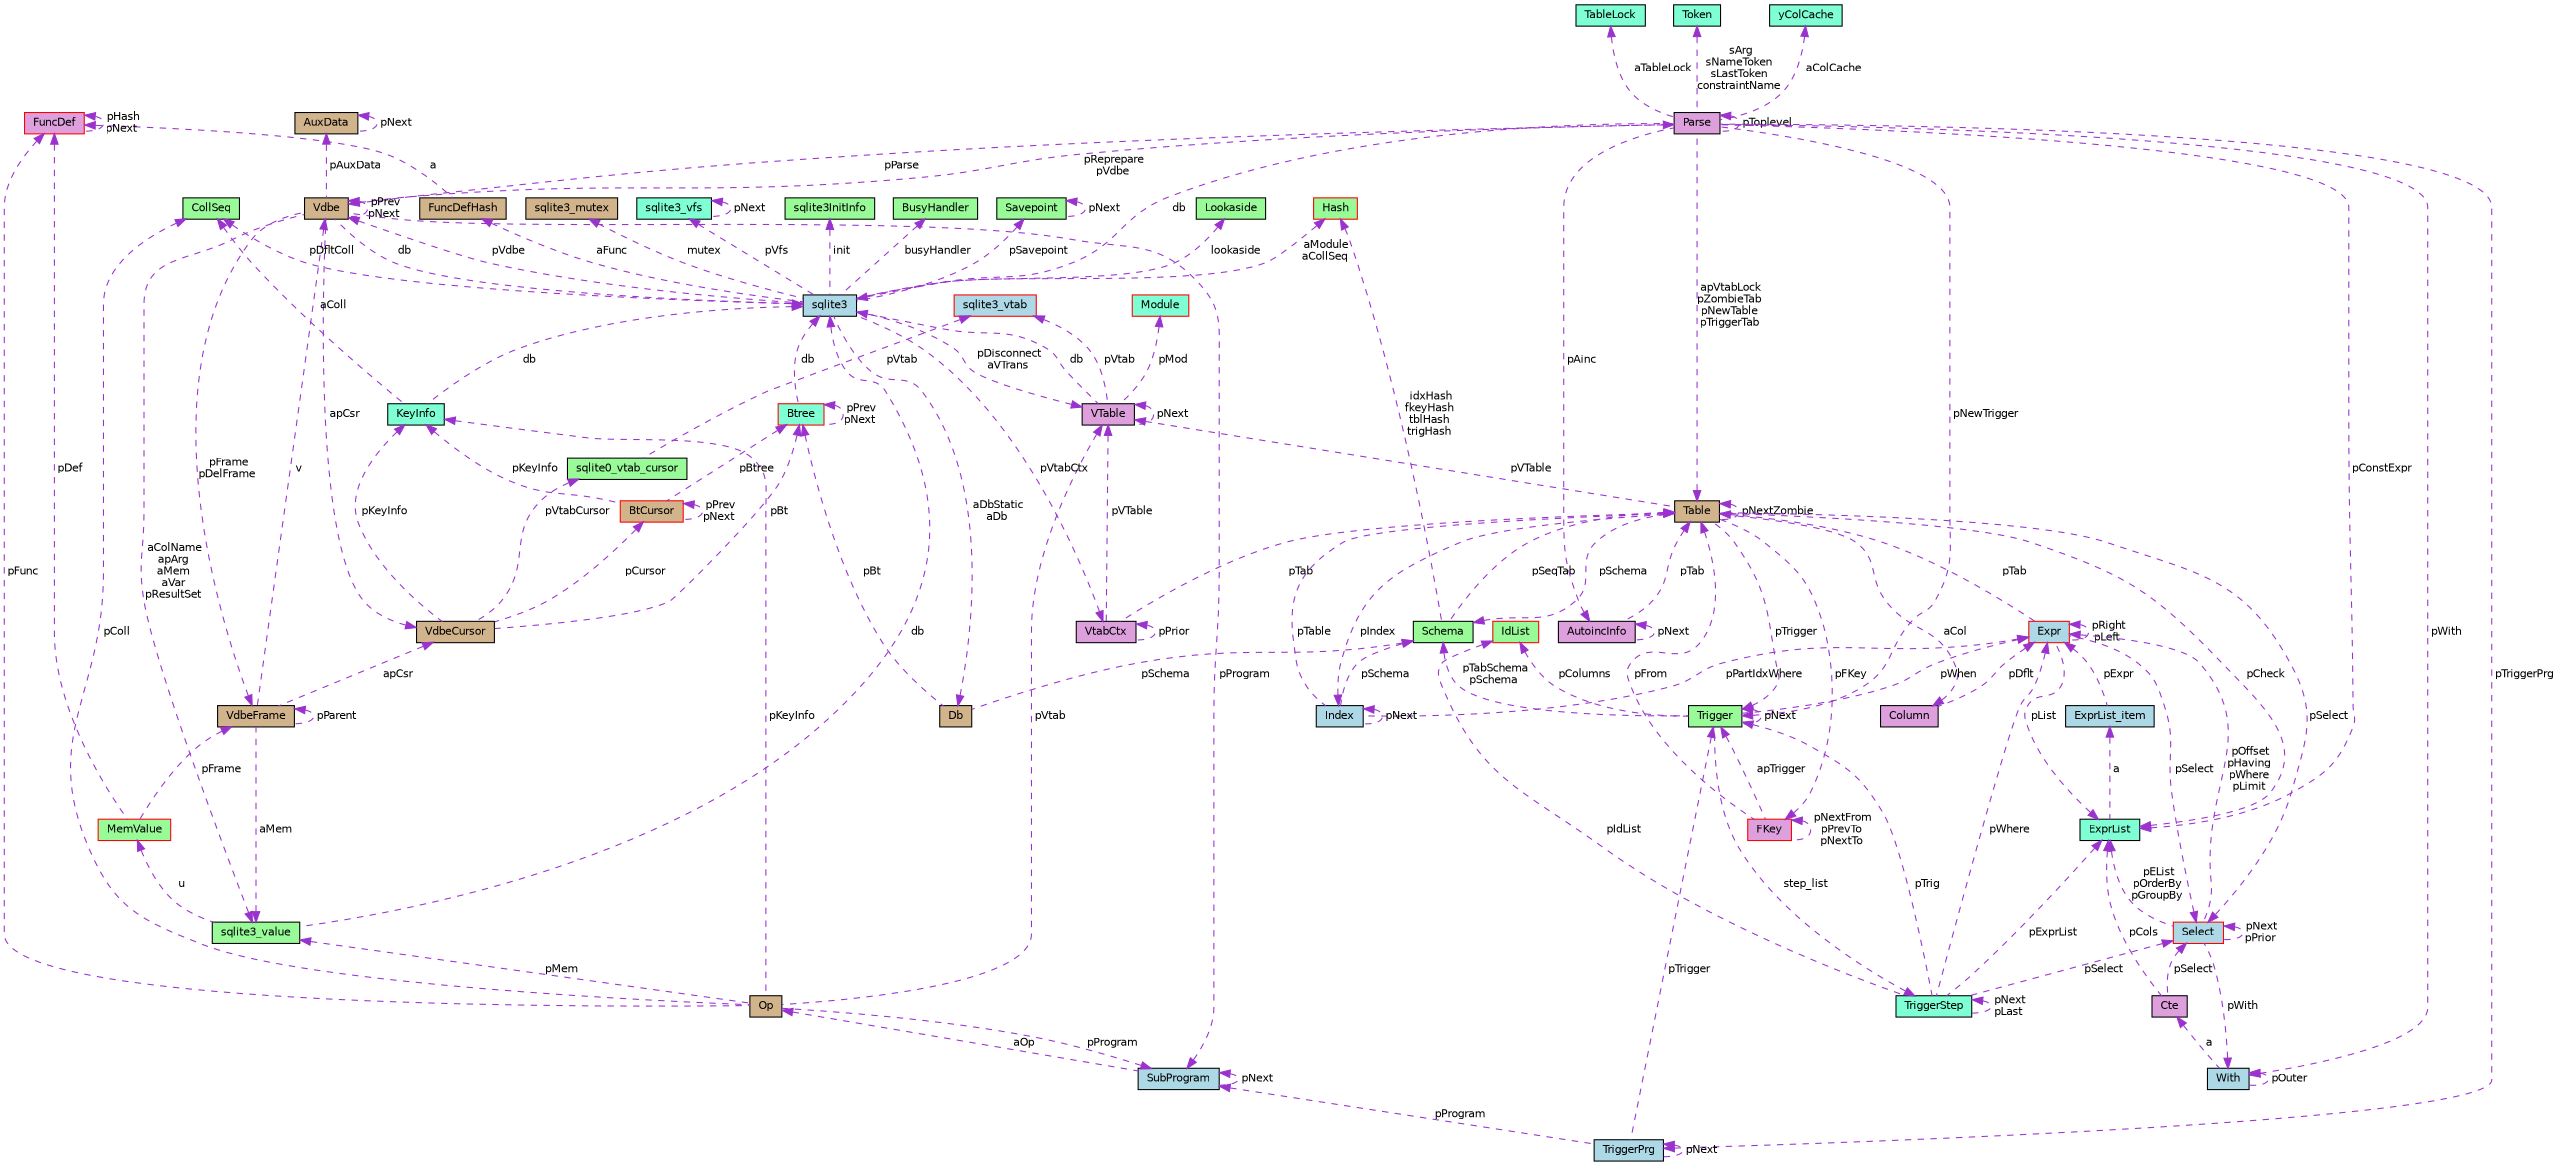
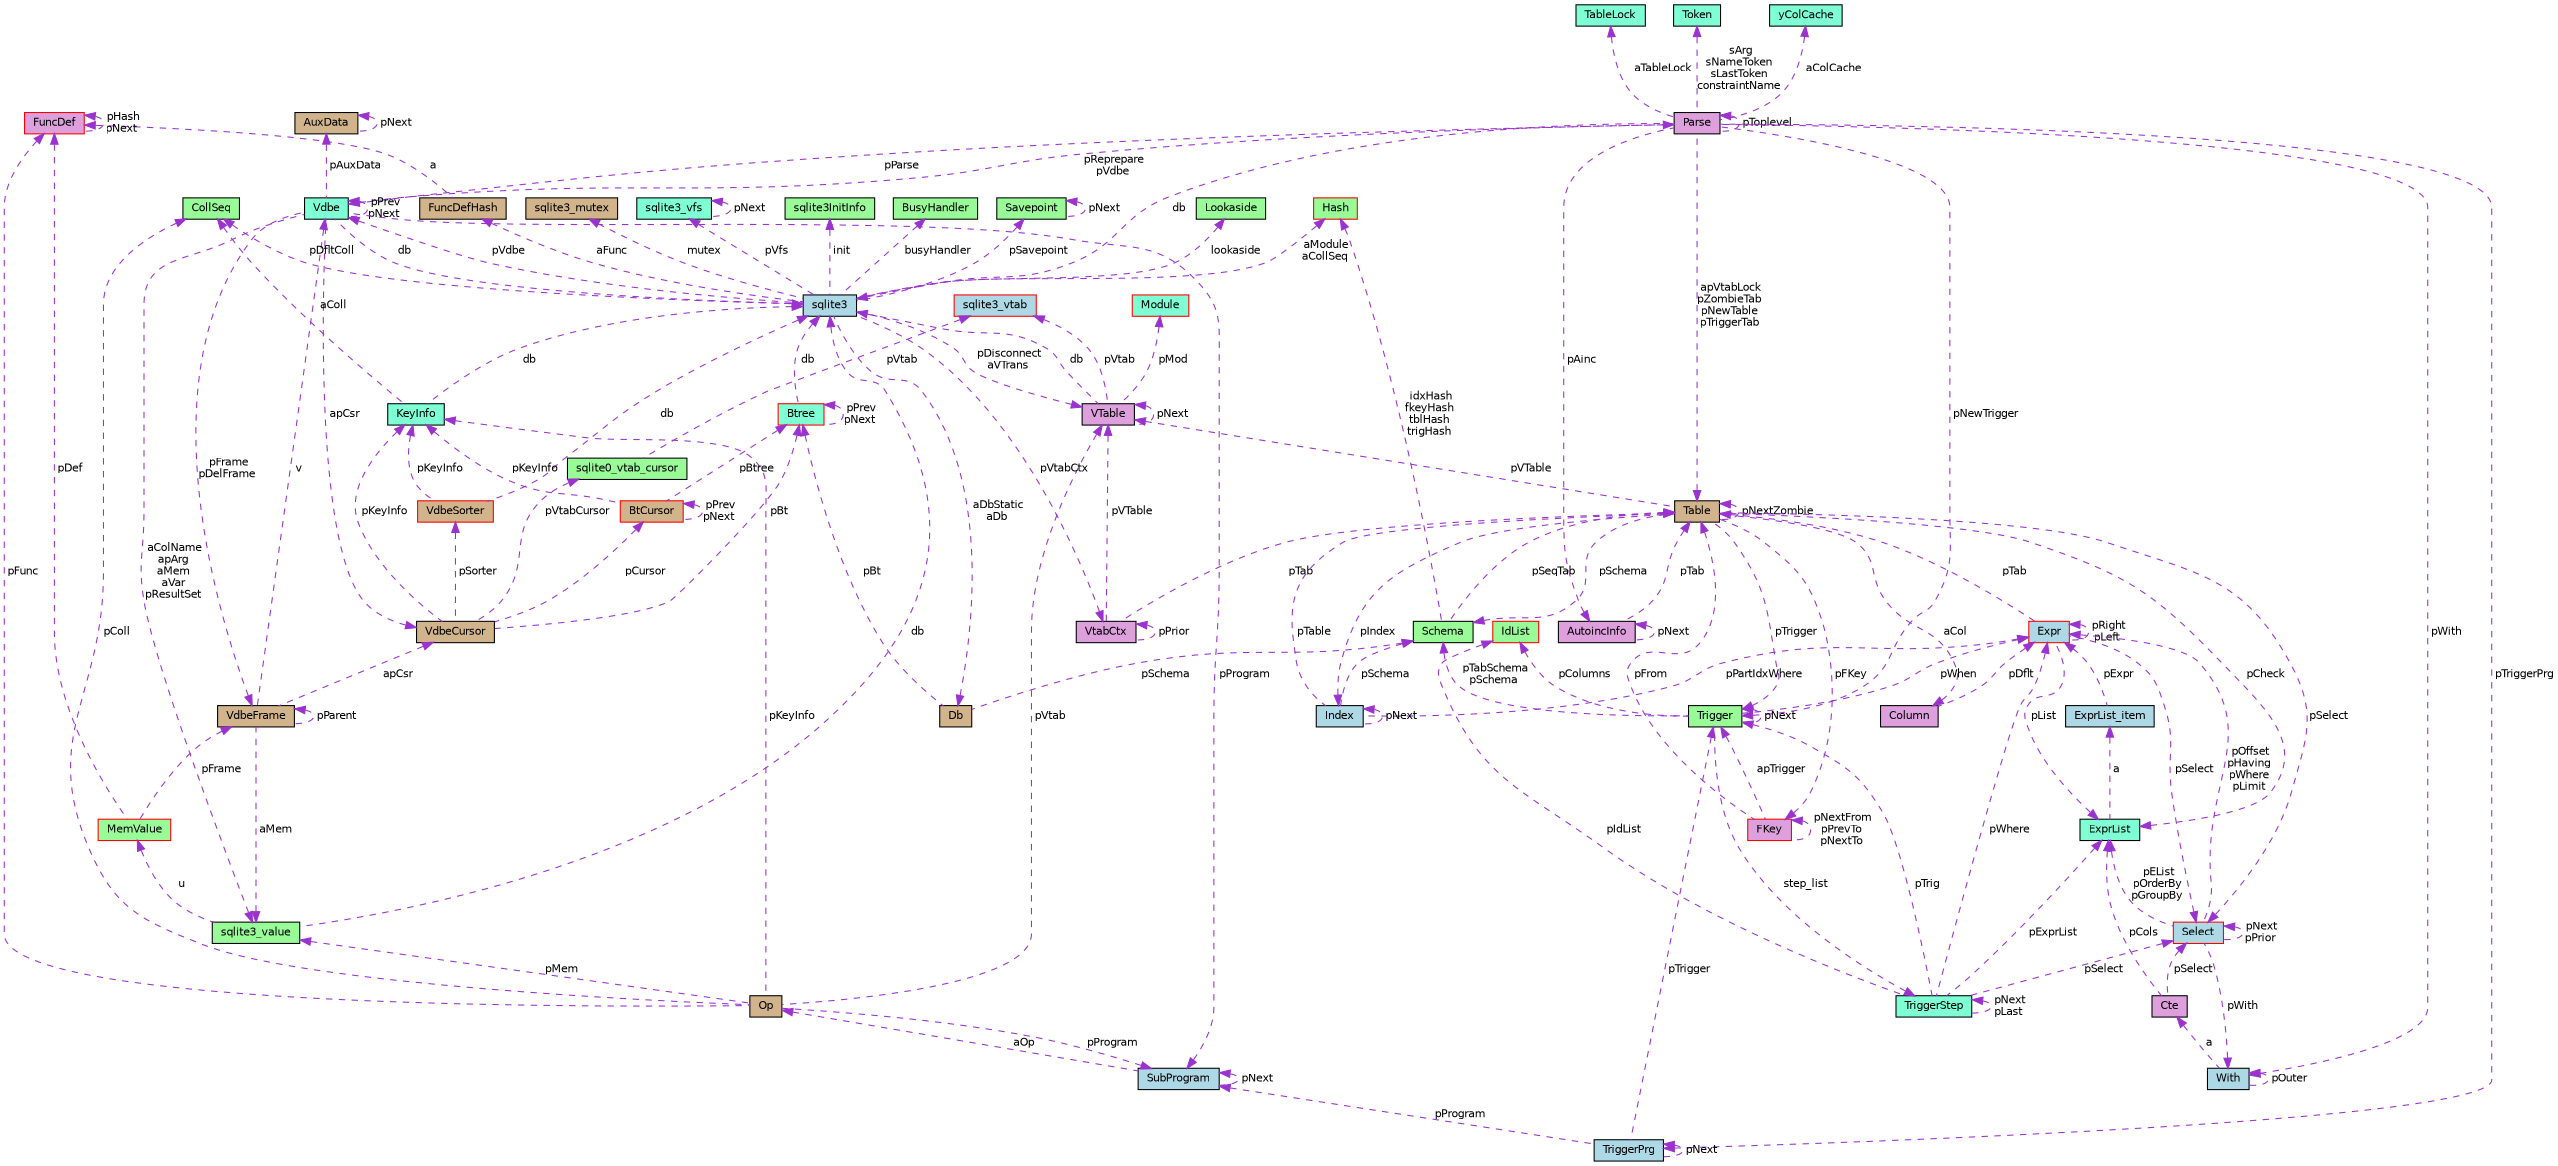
(326, 209) -> (326, 209)
(2349, 266) -> none
none -> (455, 511)
